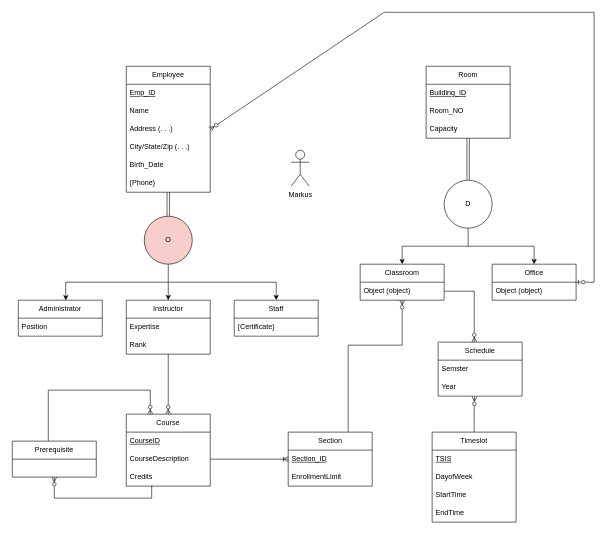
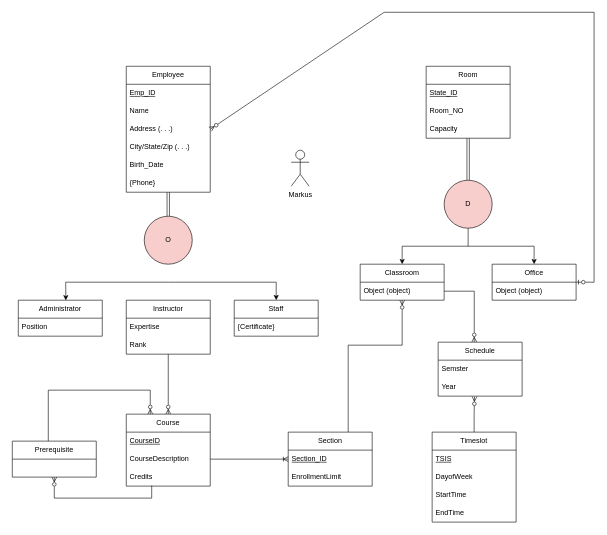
(449, 93) -> (446, 93)
(468, 204) -> (468, 204)
(168, 294) -> none
